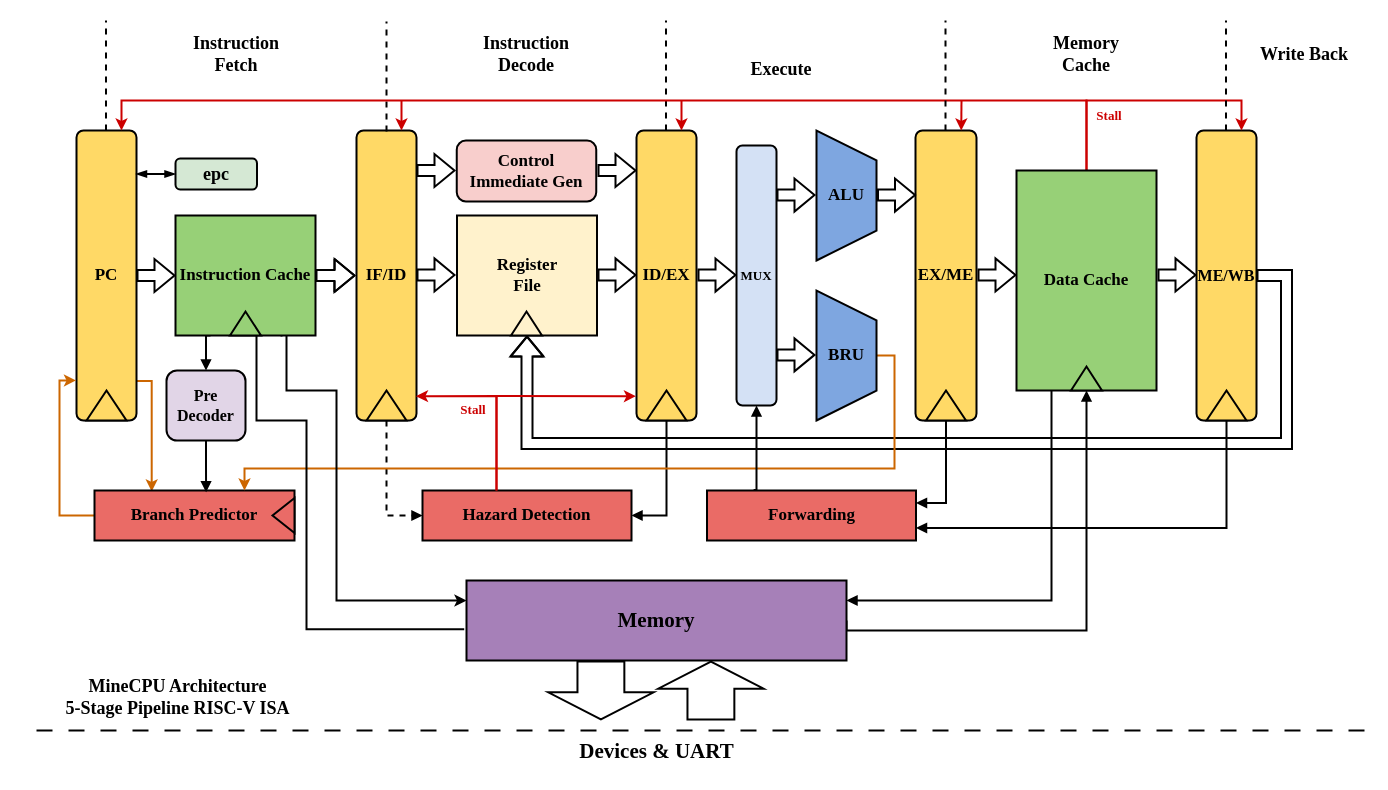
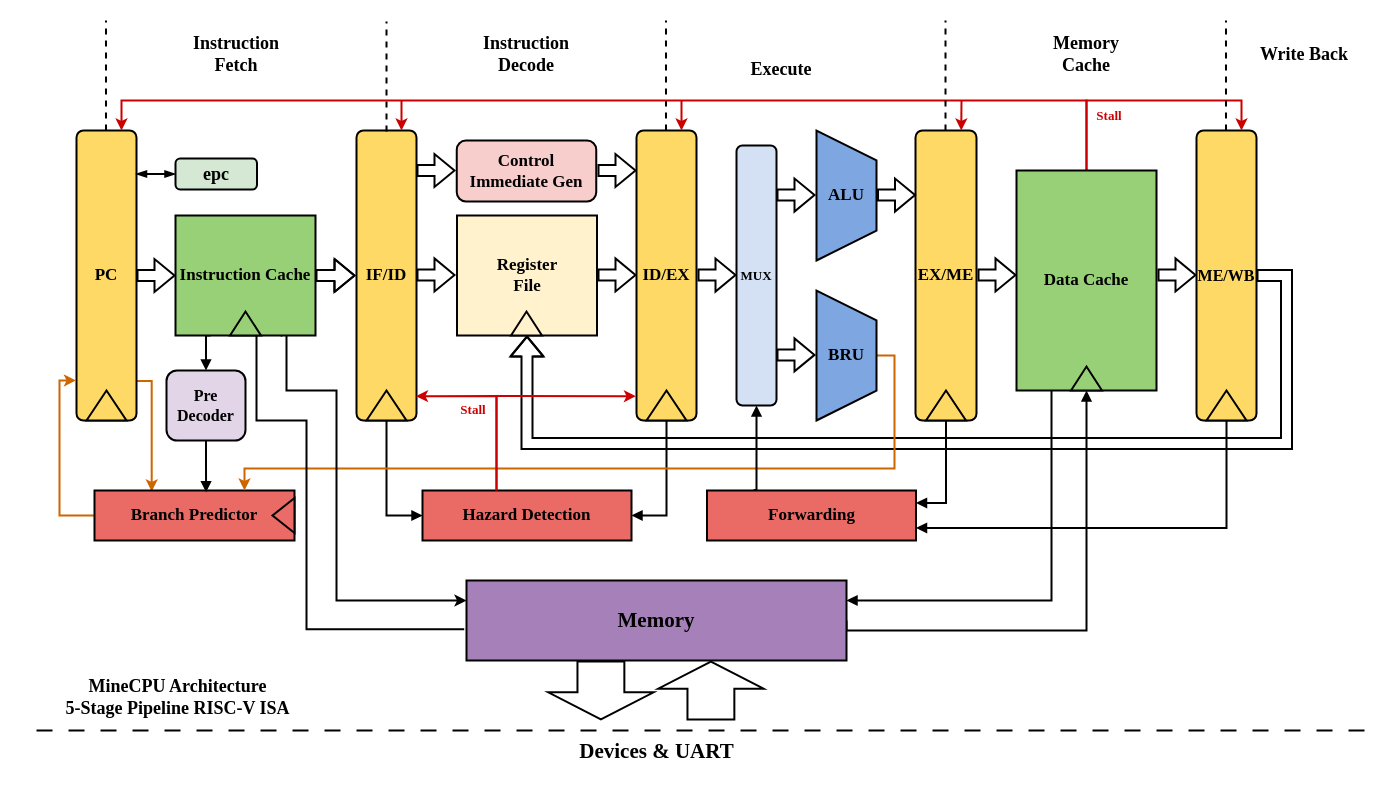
(387, 481) -> (387, 481)
